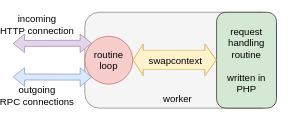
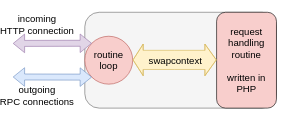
(247, 60) -> (247, 60)
(178, 99) -> (178, 66)
